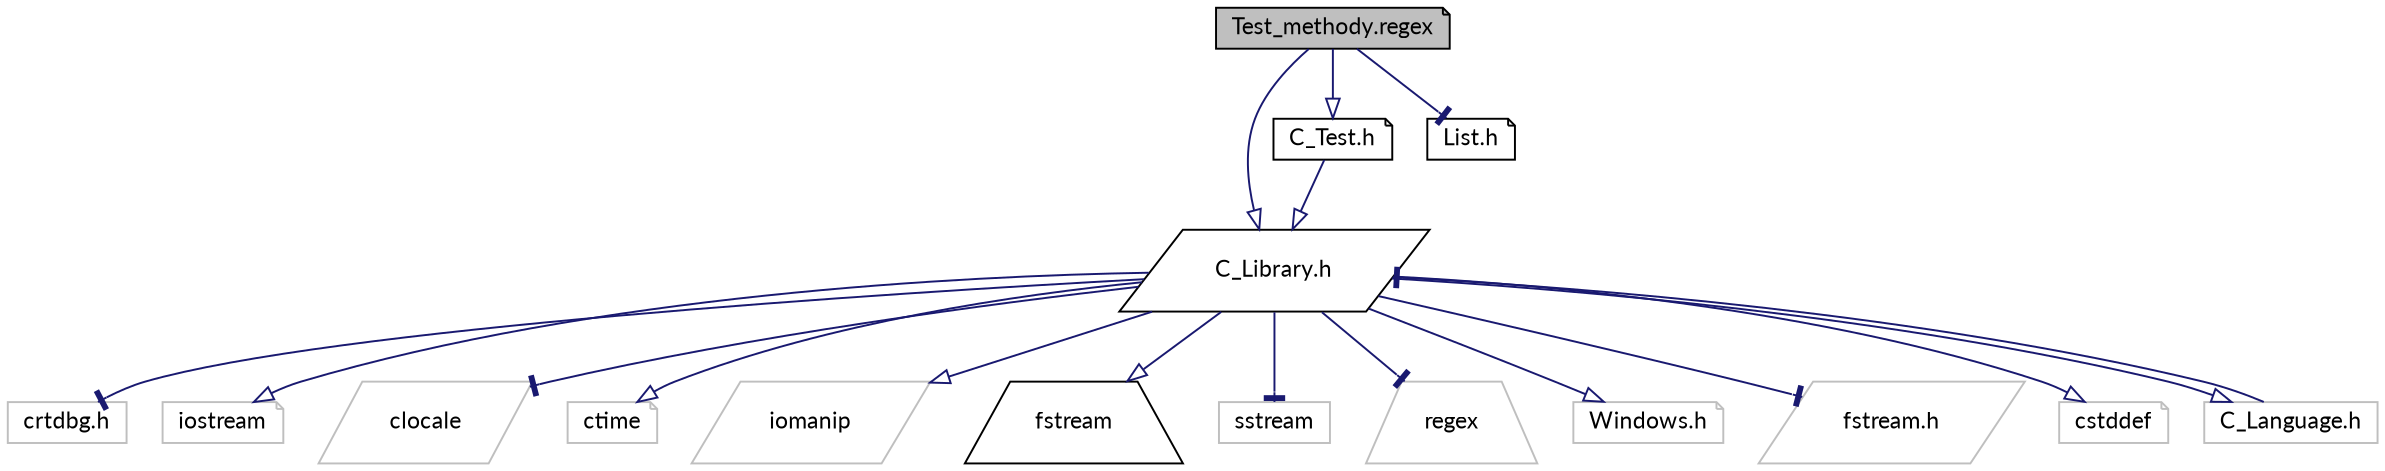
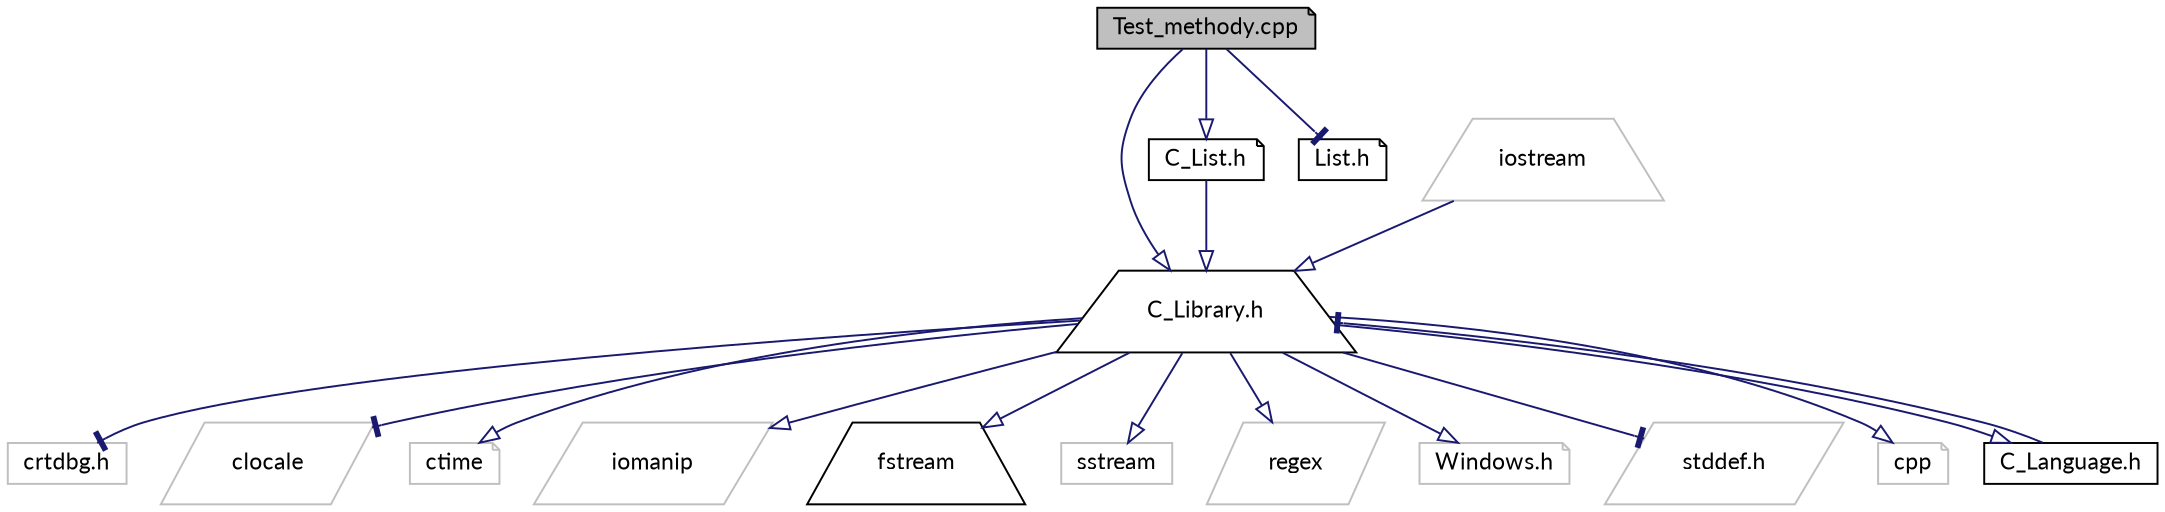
(1333, 28) -> (1206, 28)
(1333, 139) -> (1206, 160)
(1274, 271) -> (1206, 312)
(705, 303) -> (1383, 232)
(1359, 343) -> (1246, 379)
(1274, 352) -> (1160, 390)
(223, 423) -> (1543, 160)
(1452, 423) -> (1296, 463)
(1892, 423) -> (1724, 463)
(2114, 423) -> (1913, 463)
(2291, 423) -> (2071, 463)
